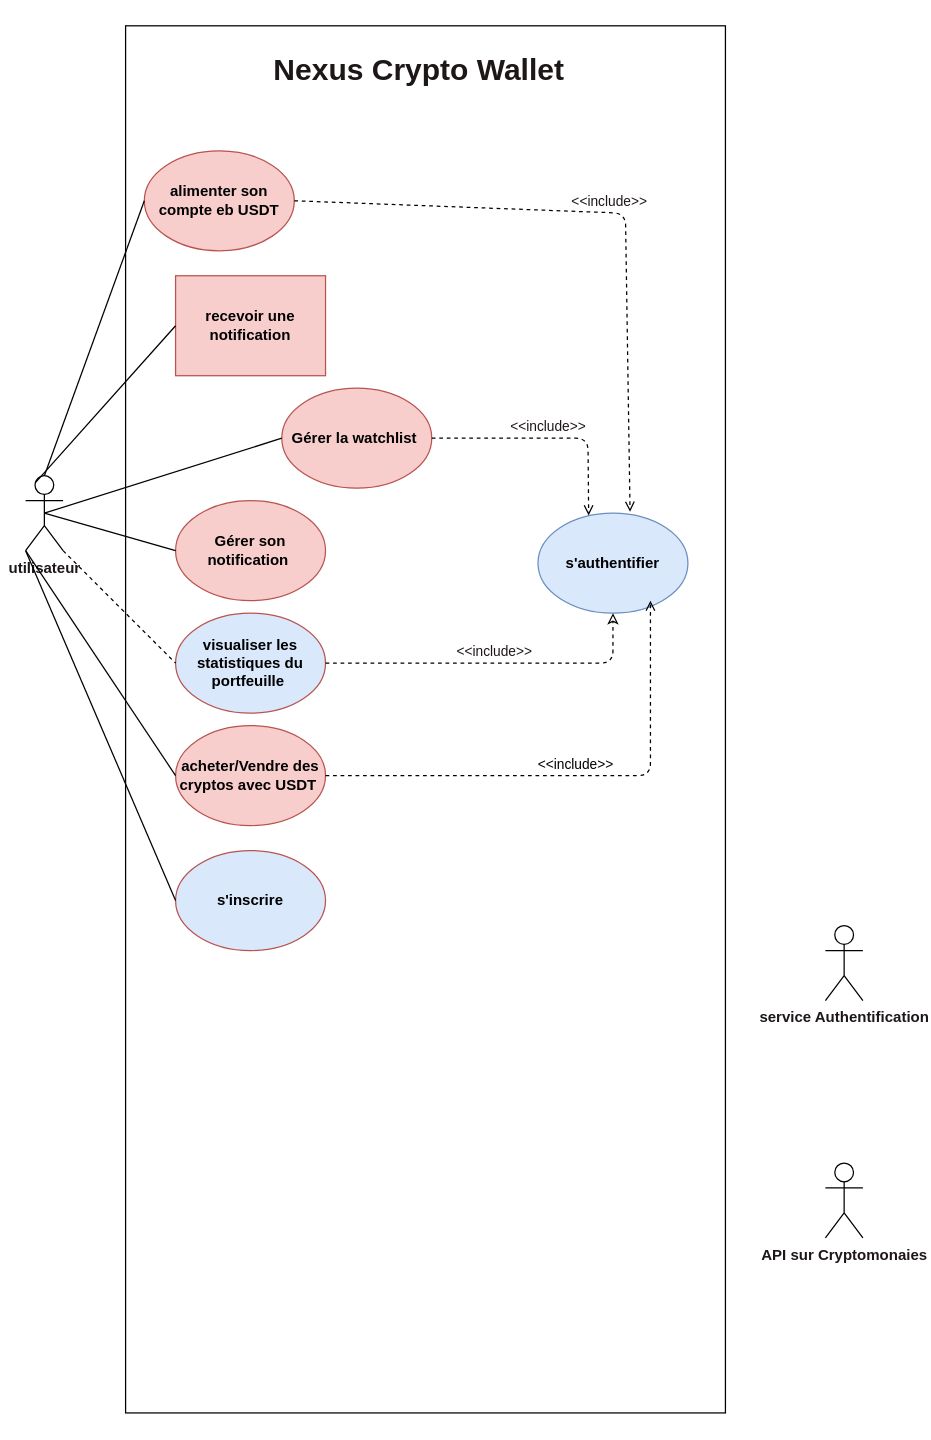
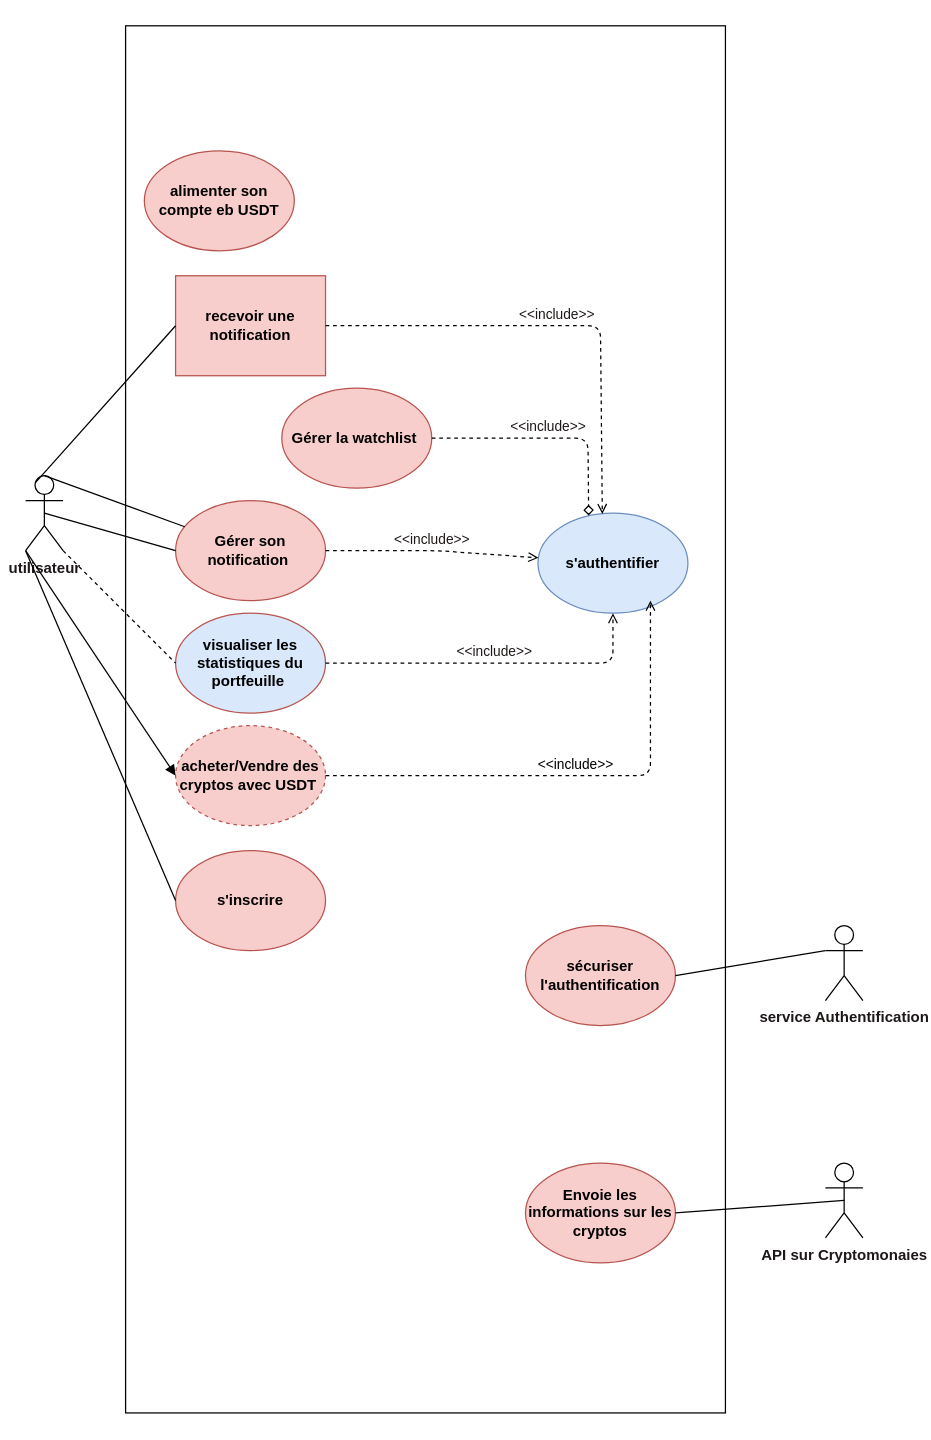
(419, 69) -> none
(603, 212) -> none
none -> (550, 326)
(96, 333) -> (114, 501)
(171, 473) -> none
(589, 508) -> (589, 505)
none -> (428, 551)
(613, 623) -> (613, 622)
(171, 769) -> (169, 766)
(251, 776) -> (251, 776)
(251, 901) -> (251, 901)
none -> (750, 963)
none -> (601, 976)
none -> (759, 1207)
none -> (601, 1213)
